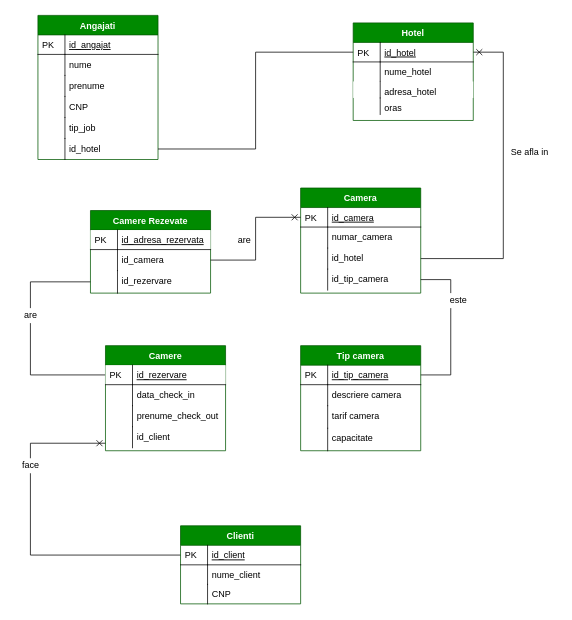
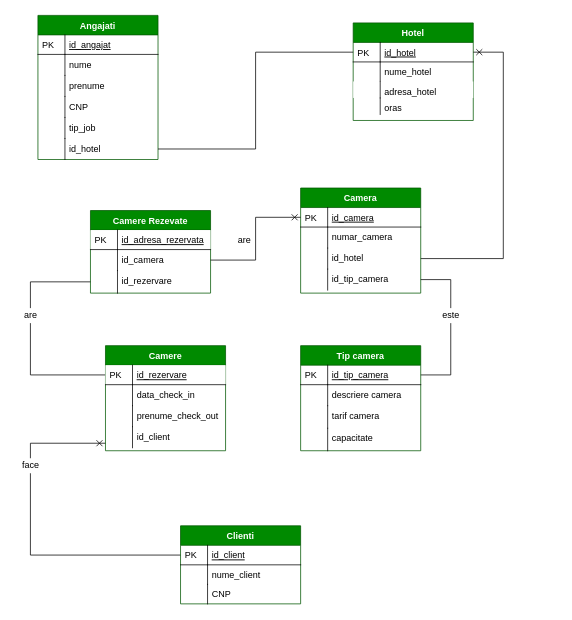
(529, 152) -> none
(458, 300) -> (450, 315)
